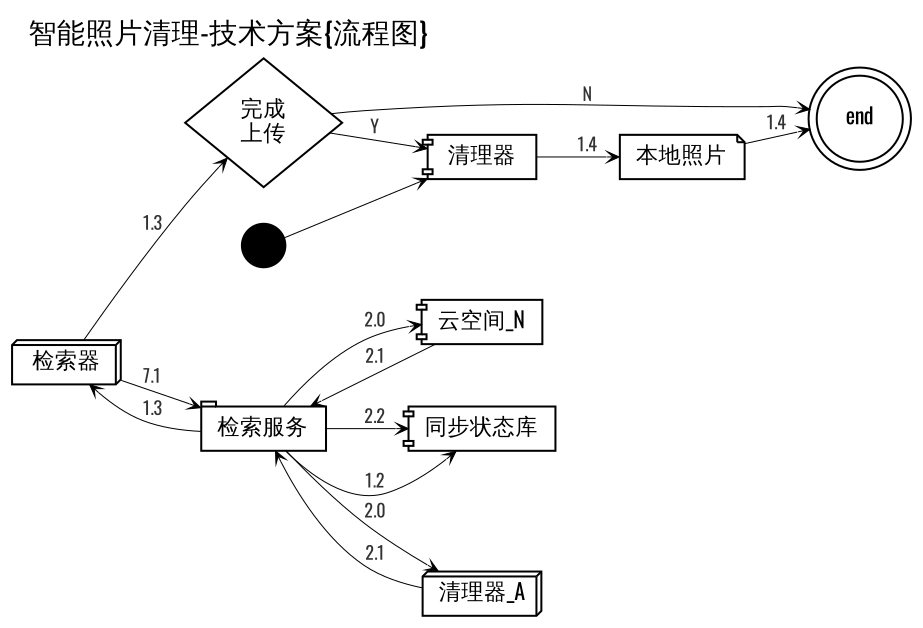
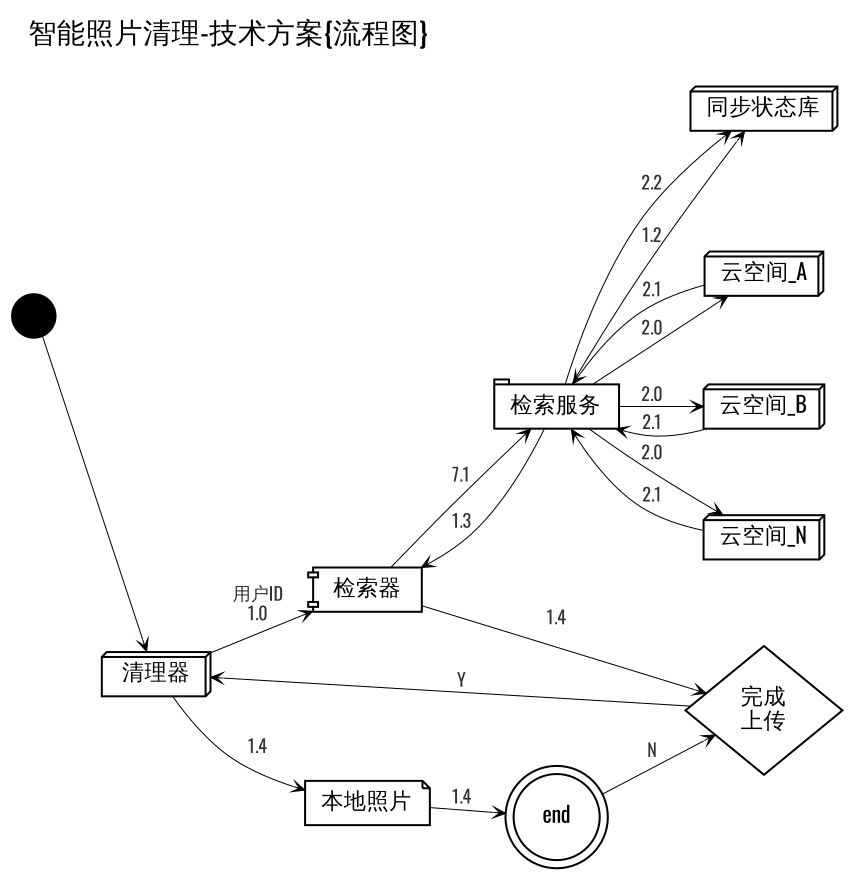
(564, 105) -> (653, 767)
(482, 157) -> (156, 674)
(153, 225) -> (557, 620)
(482, 322) -> (764, 537)
(66, 362) -> (367, 590)
none -> (764, 407)
(482, 429) -> (764, 109)
(482, 594) -> (764, 274)
none -> (256, 634)
